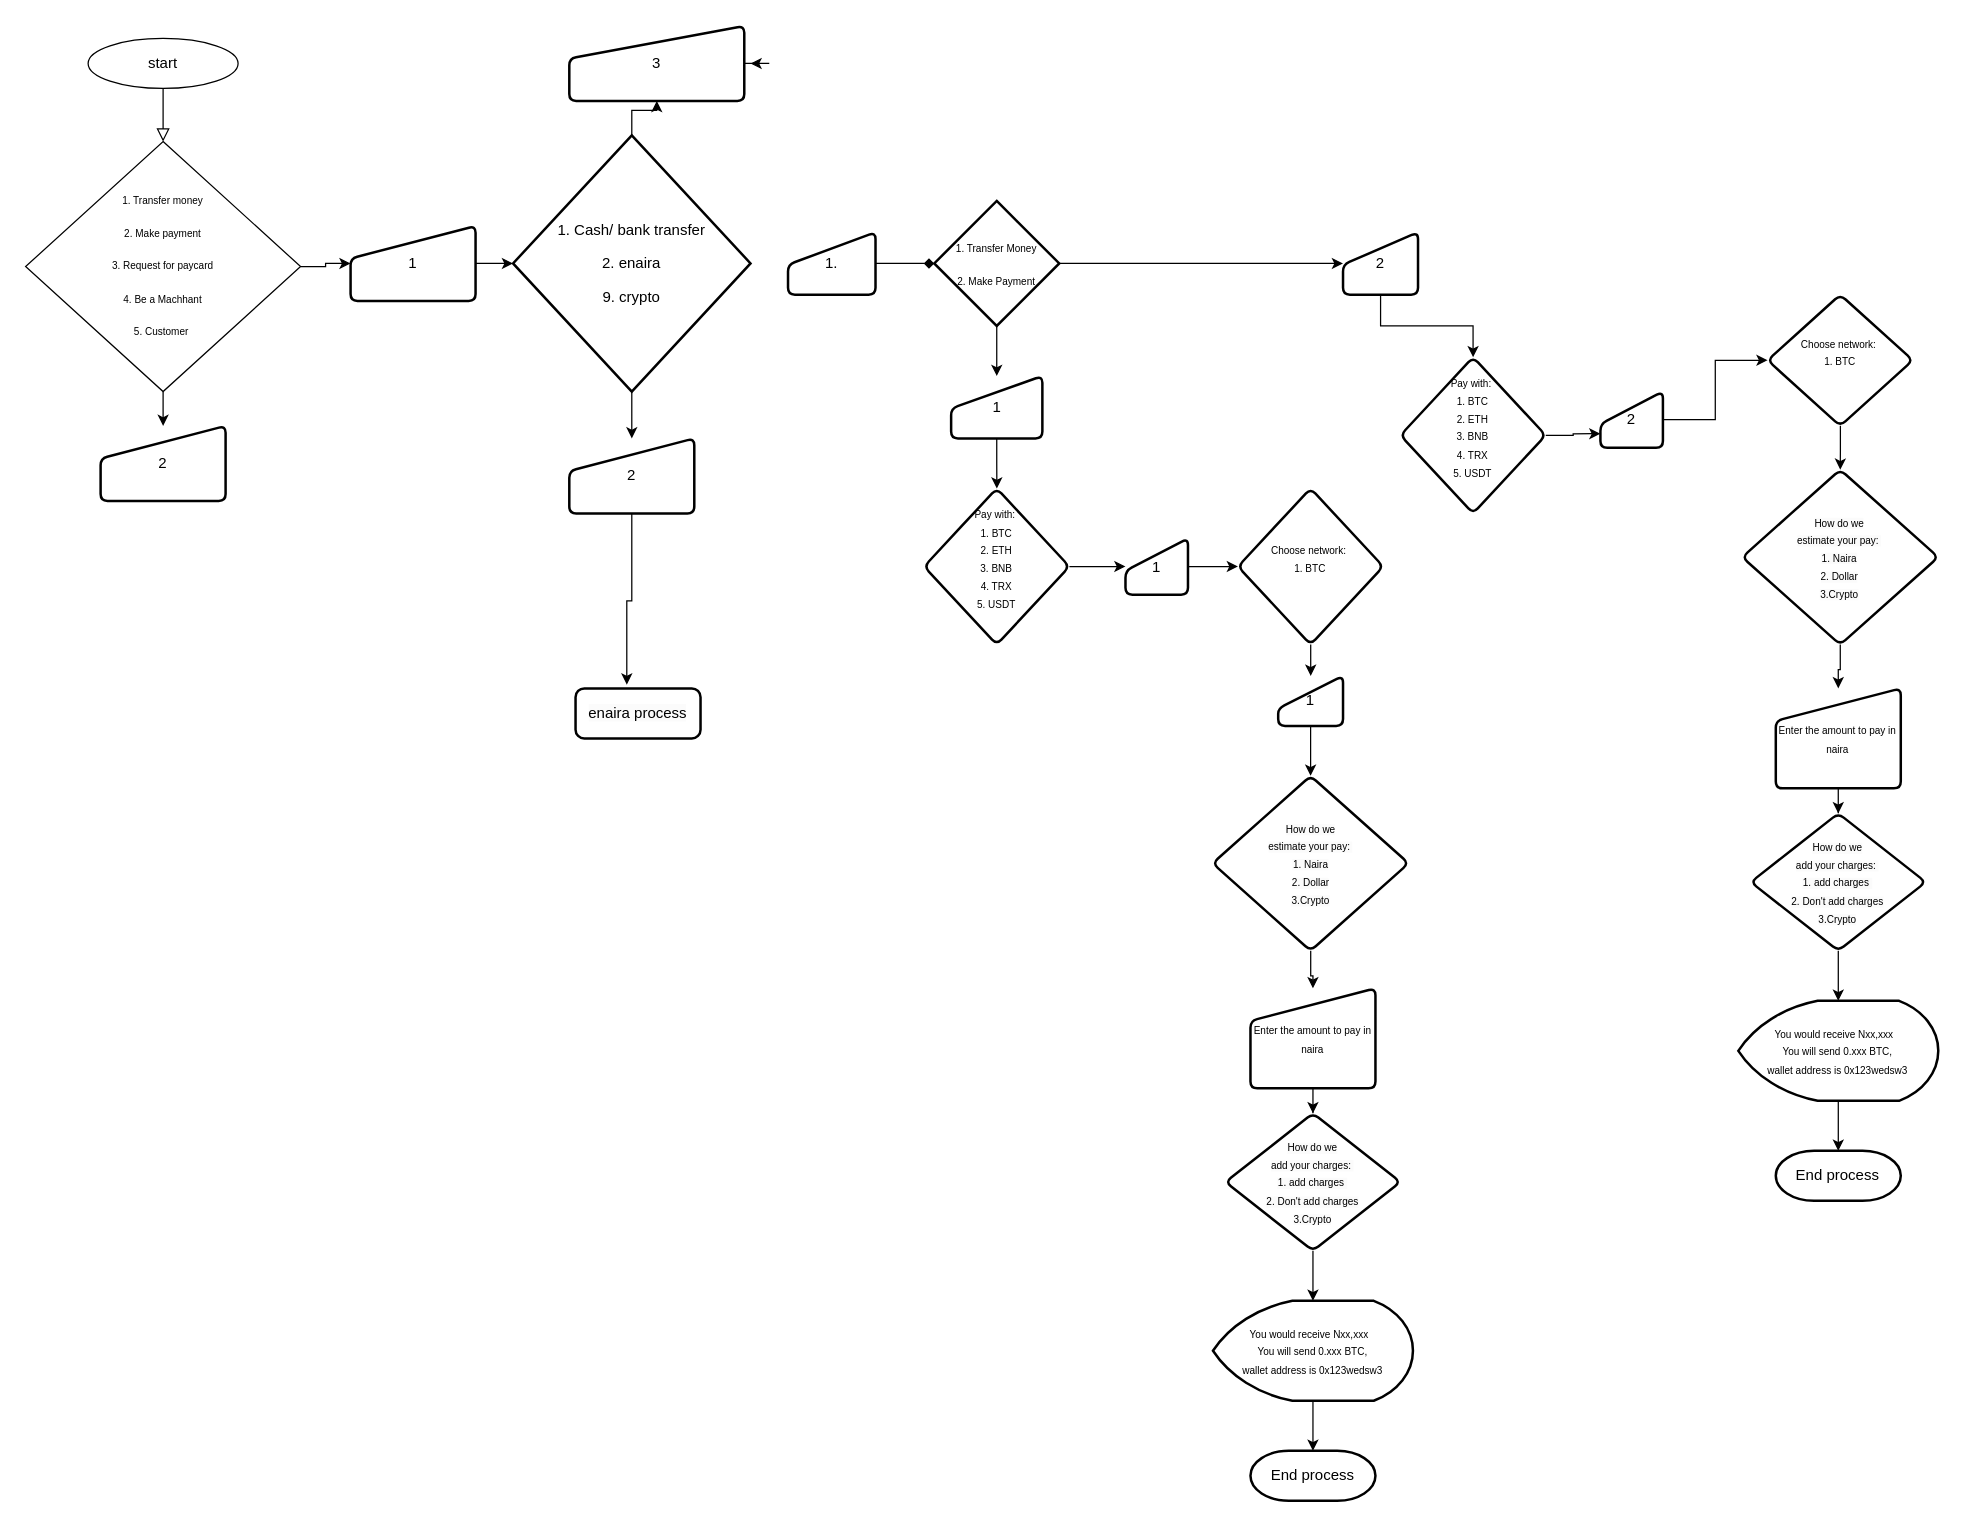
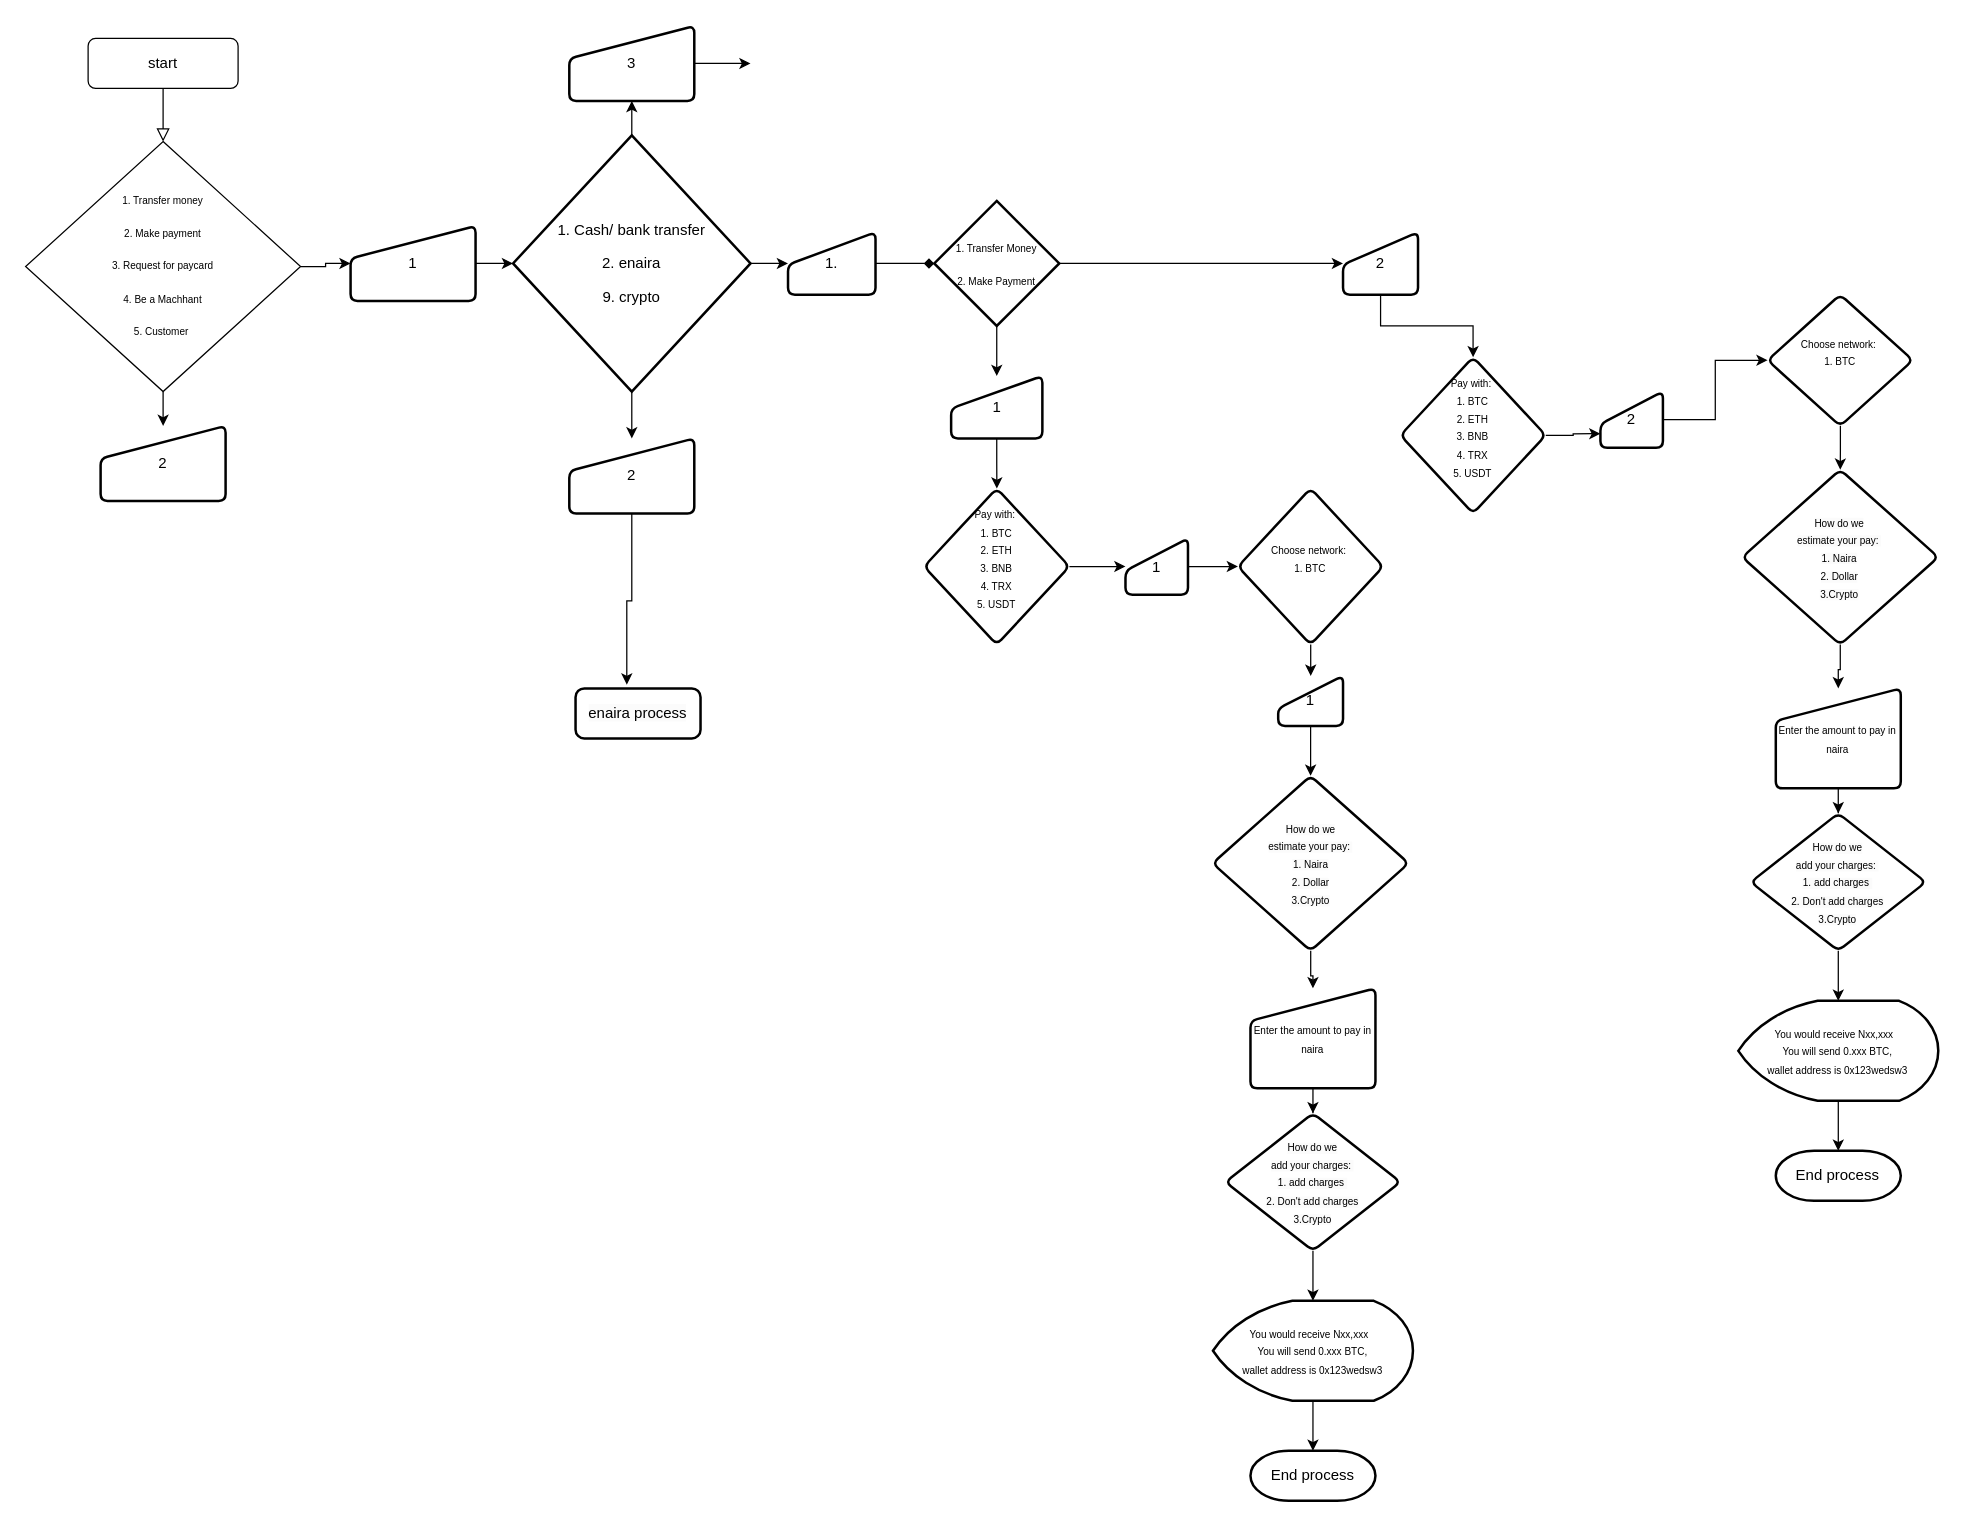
(163, 63) -> (163, 63)
(657, 63) -> (632, 63)
none -> (774, 263)
